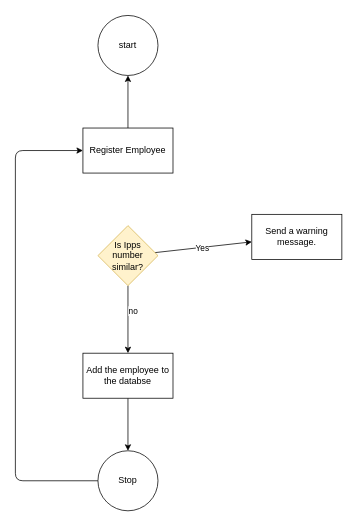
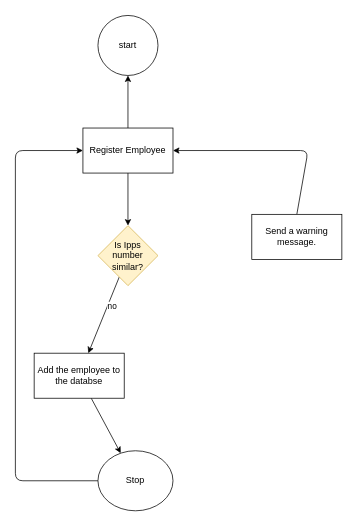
none -> (272, 150)
none -> (128, 219)
(201, 247) -> none
(128, 375) -> (79, 375)
(128, 480) -> (135, 480)
